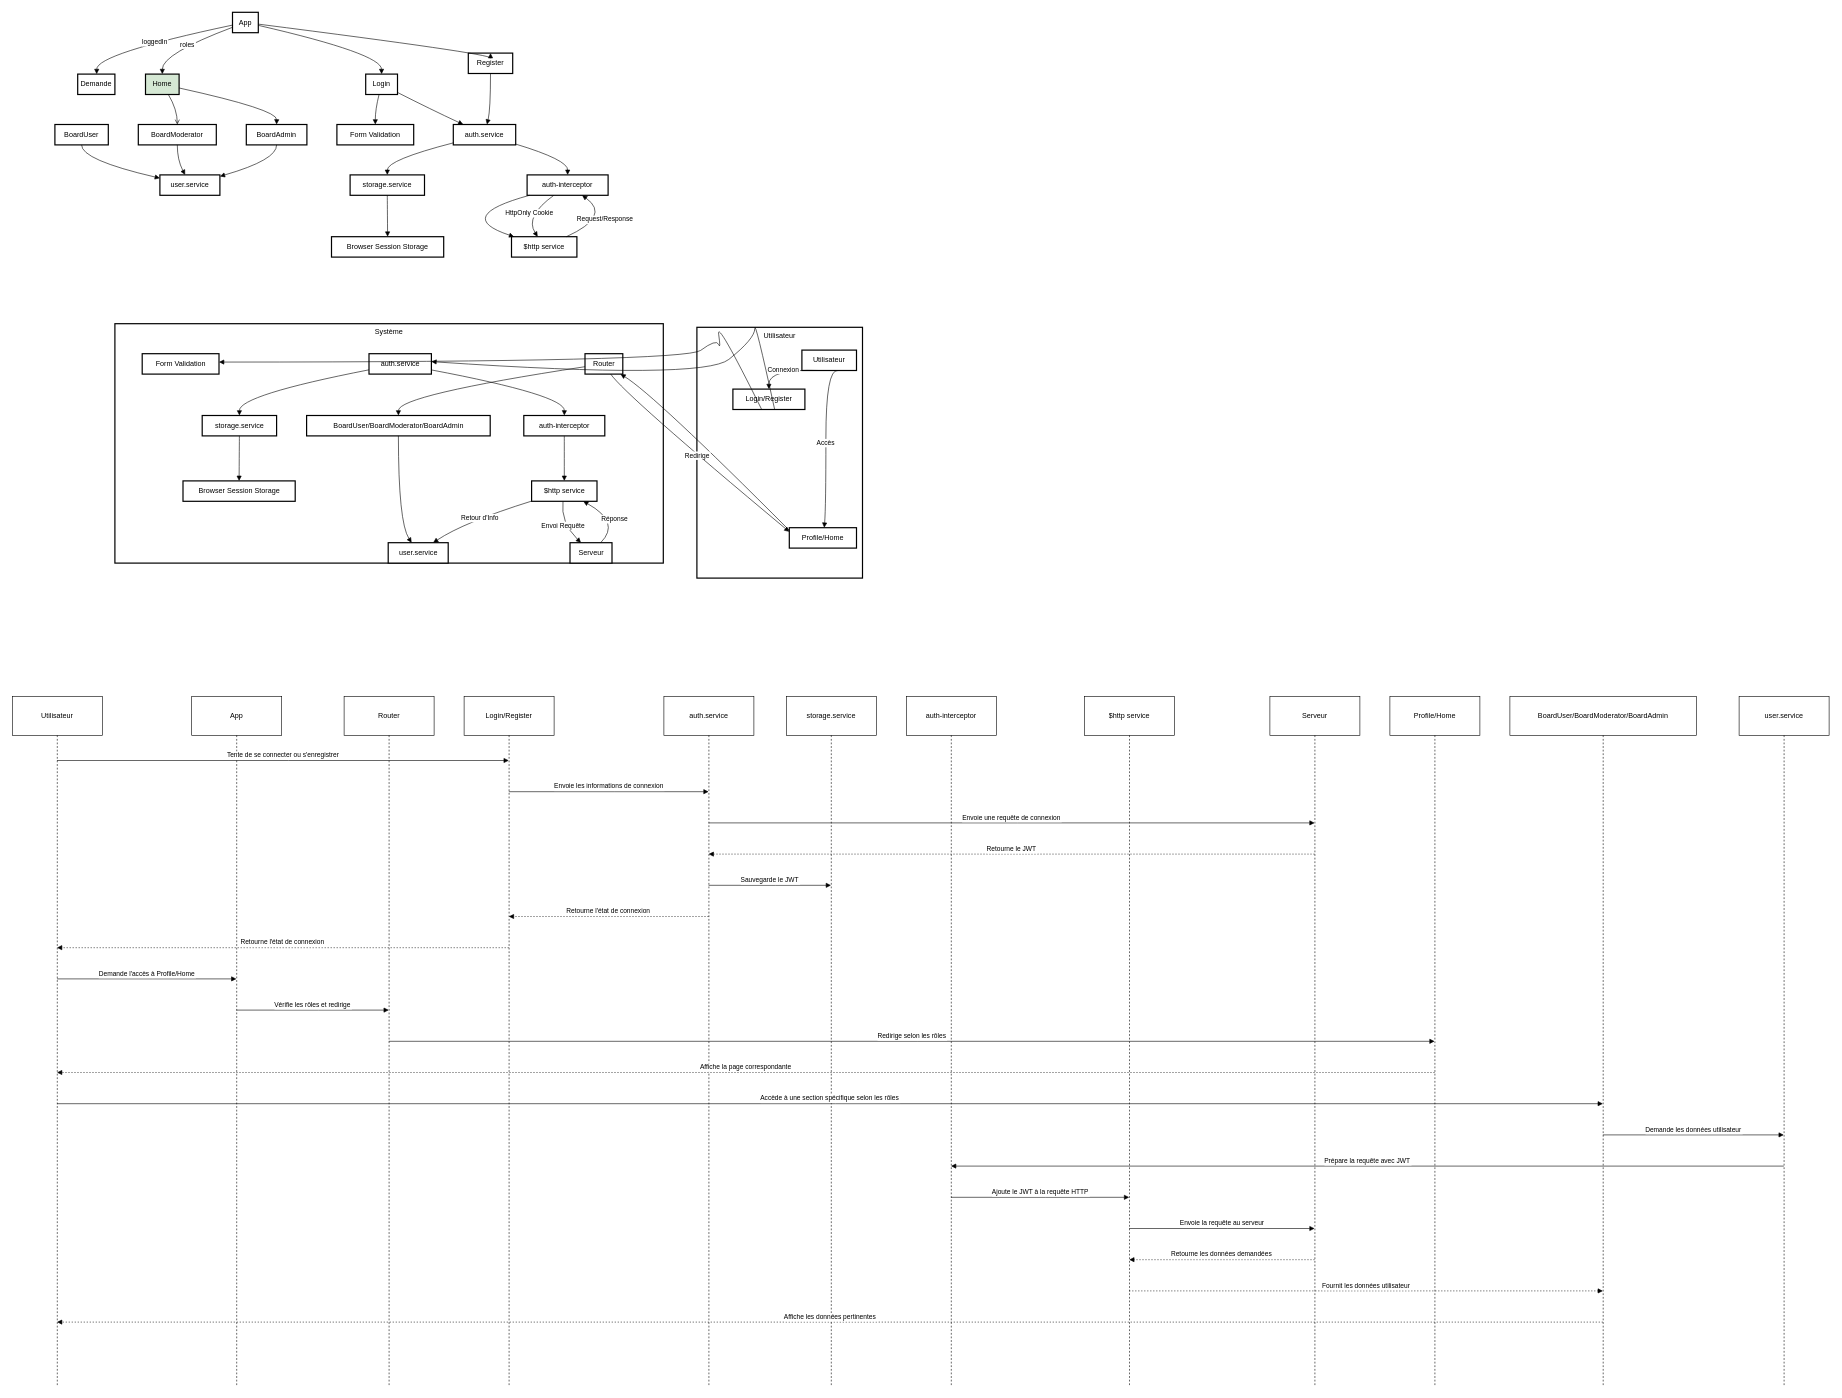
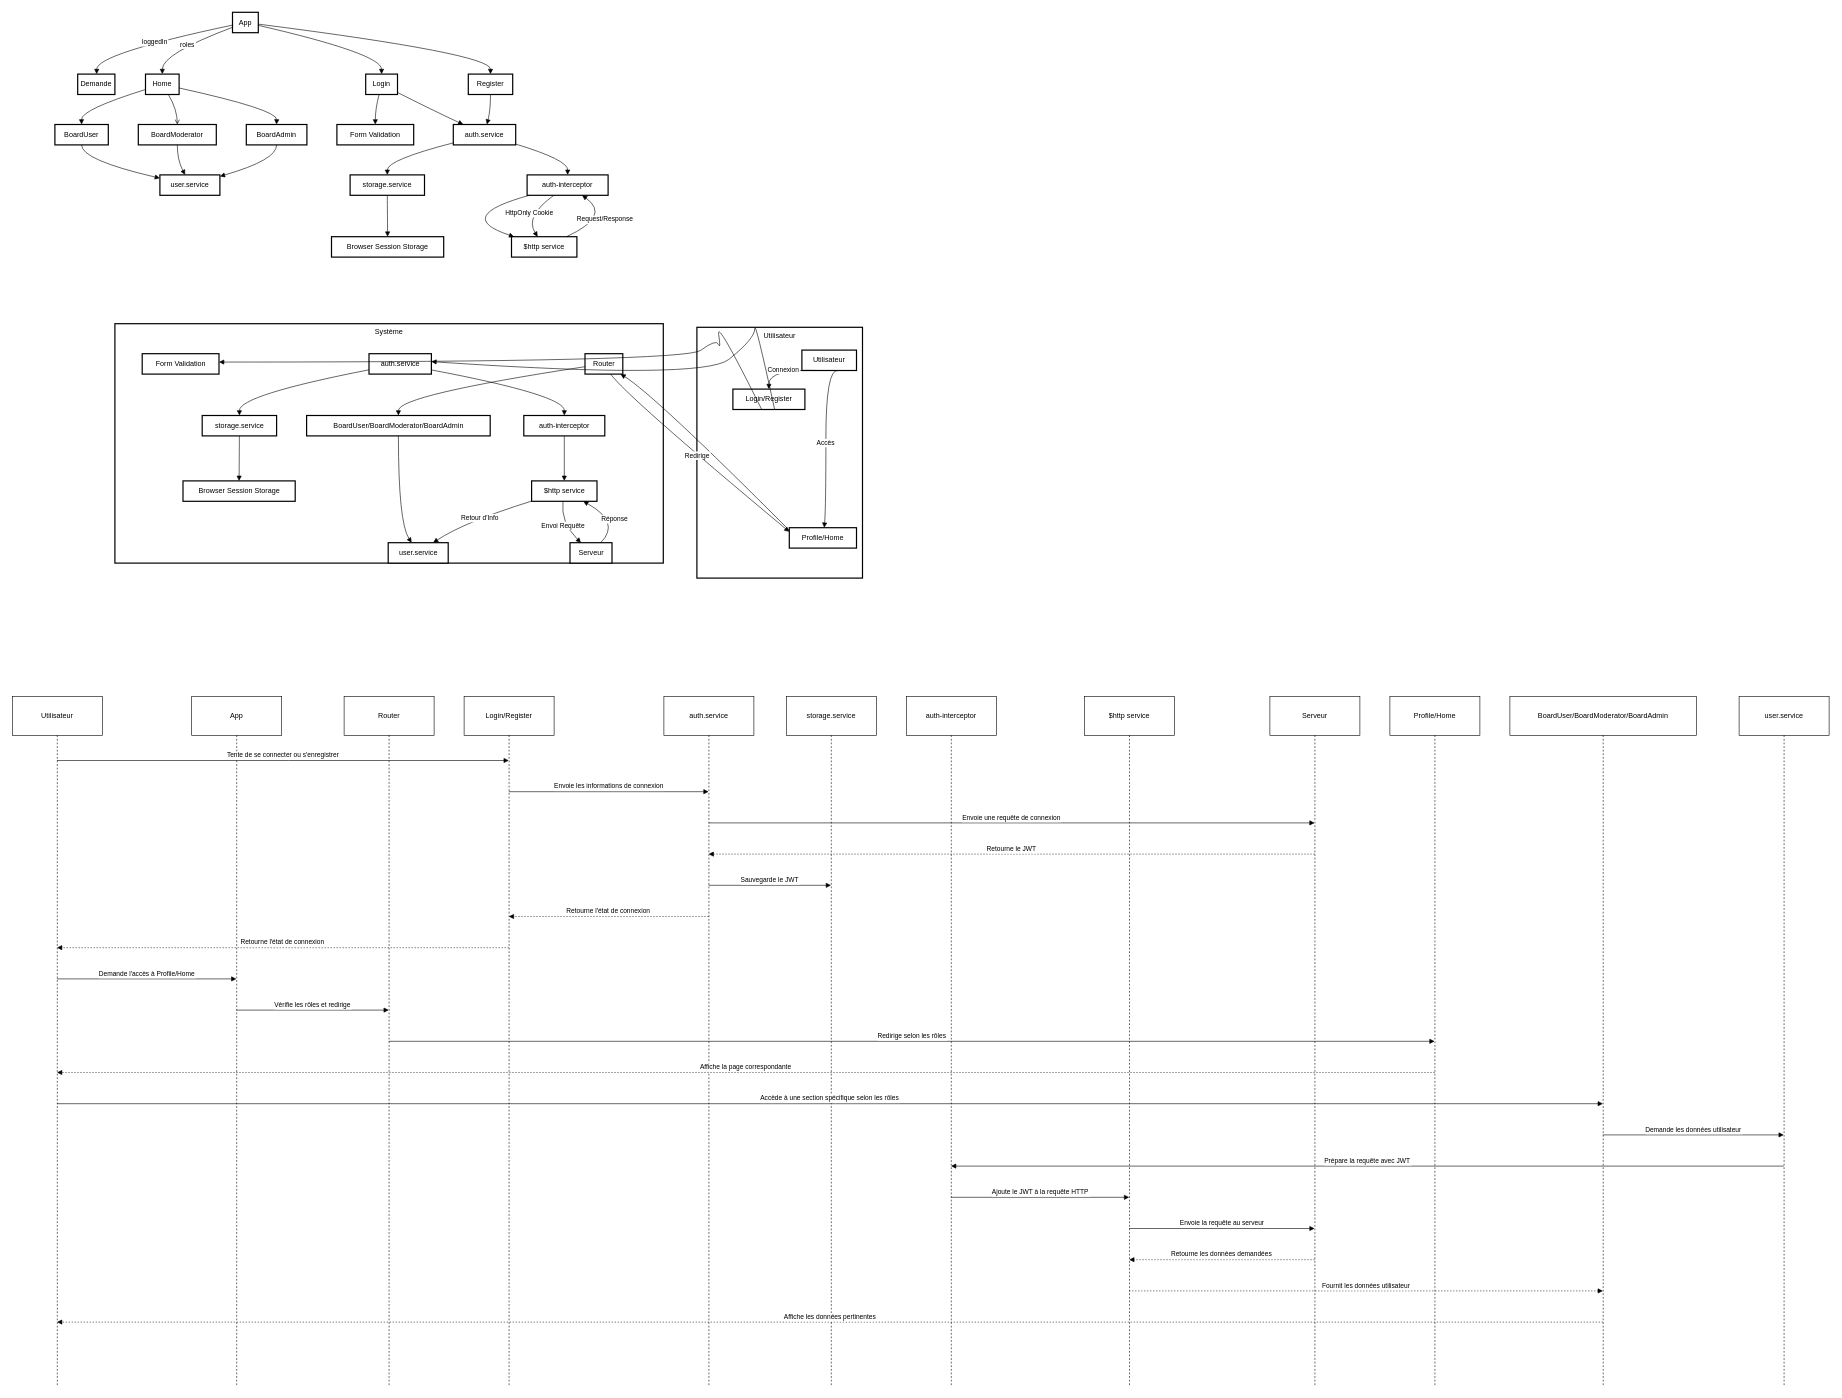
(491, 63) -> (491, 84)
(162, 84) -> (162, 84)
none -> (112, 101)
